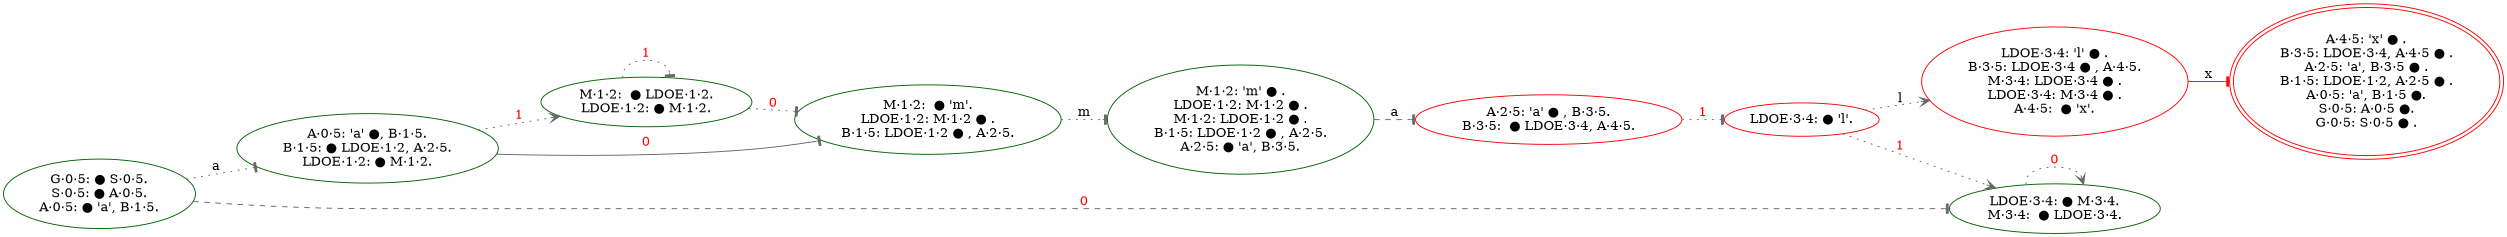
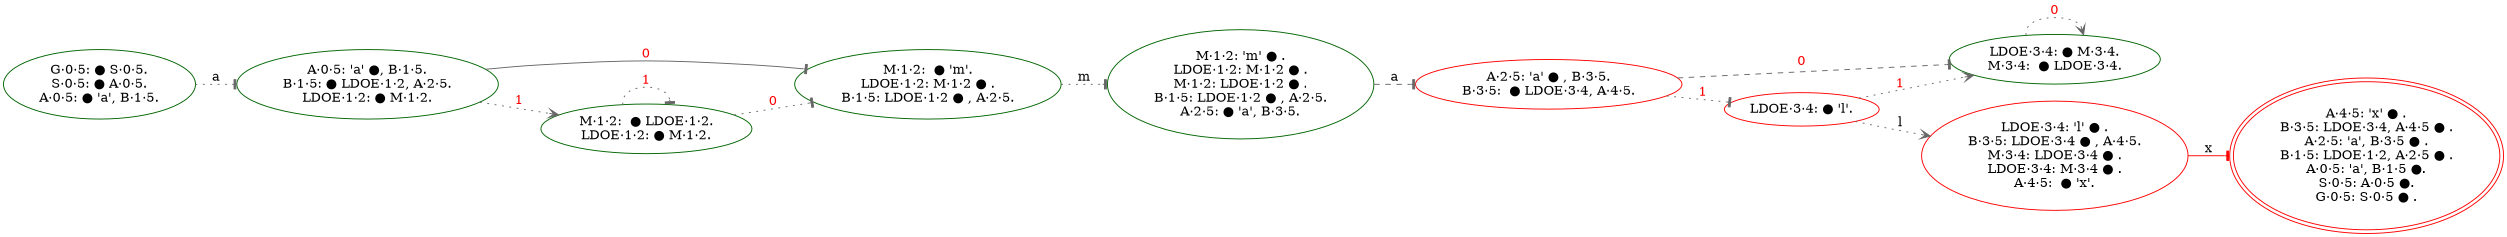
(1069, 209) -> (1812, 71)
